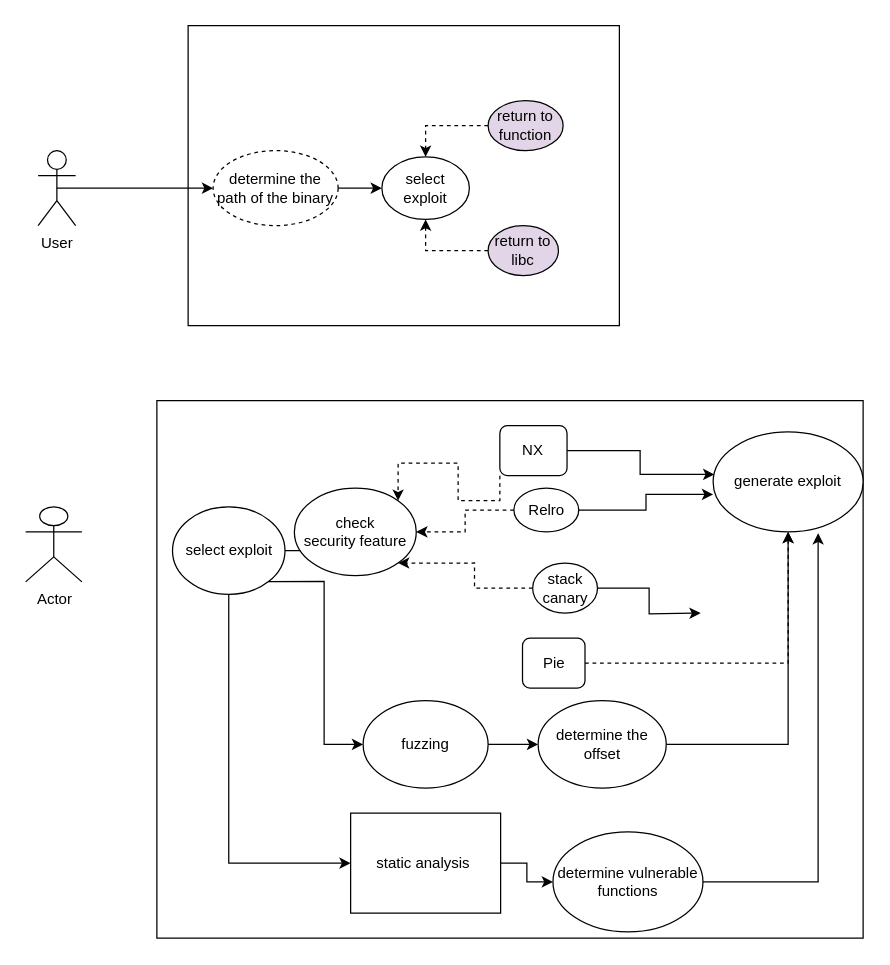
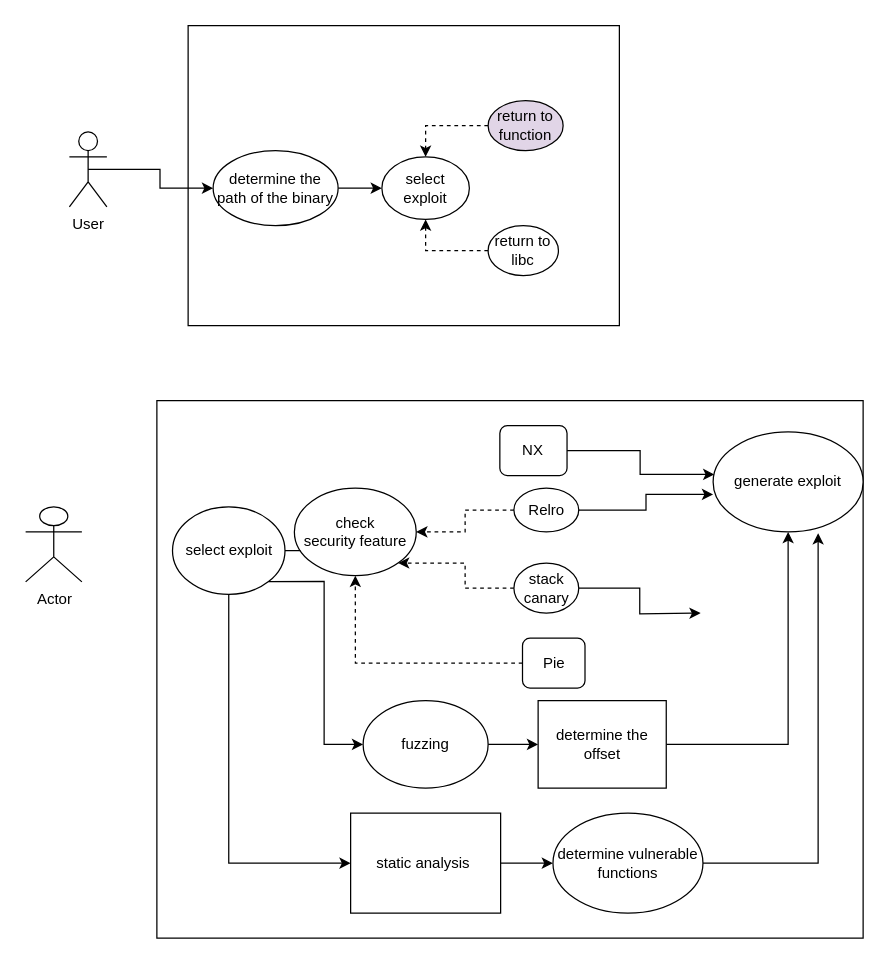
(57, 188) -> (88, 169)
(276, 188) -> (276, 188)
(523, 251) -> (523, 251)
(458, 470) -> none
(565, 588) -> (546, 588)
(685, 663) -> (399, 663)
(602, 744) -> (602, 744)
(628, 882) -> (628, 863)
